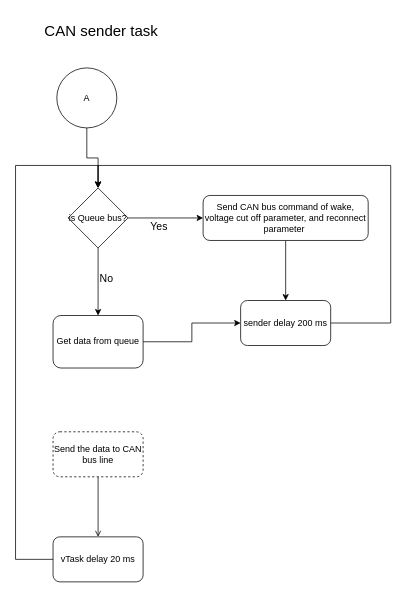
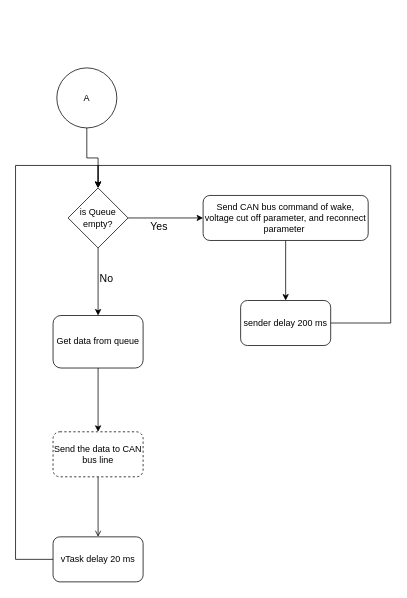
(101, 30) -> none
(98, 218) -> (98, 218)
(168, 342) -> (98, 425)
